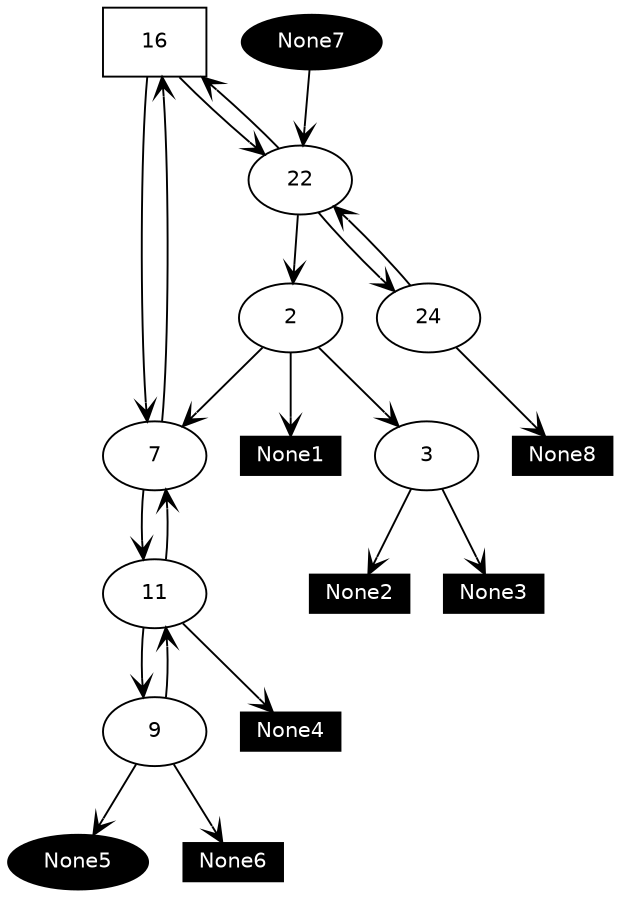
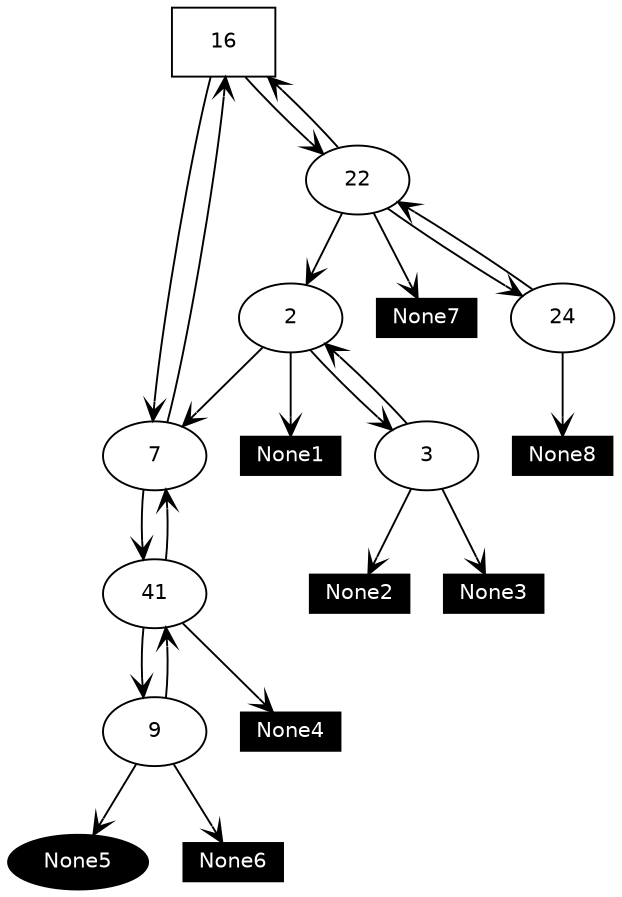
(312, 42) -> (427, 318)
(307, 98) -> (391, 247)
none -> (374, 389)
(155, 594) -> (155, 594)
